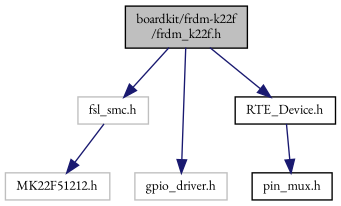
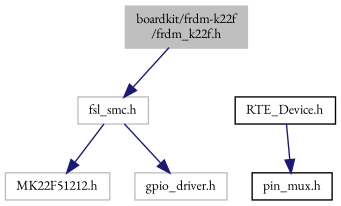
(186, 27) -> (186, 27)
(235, 68) -> none
(184, 104) -> (142, 143)
